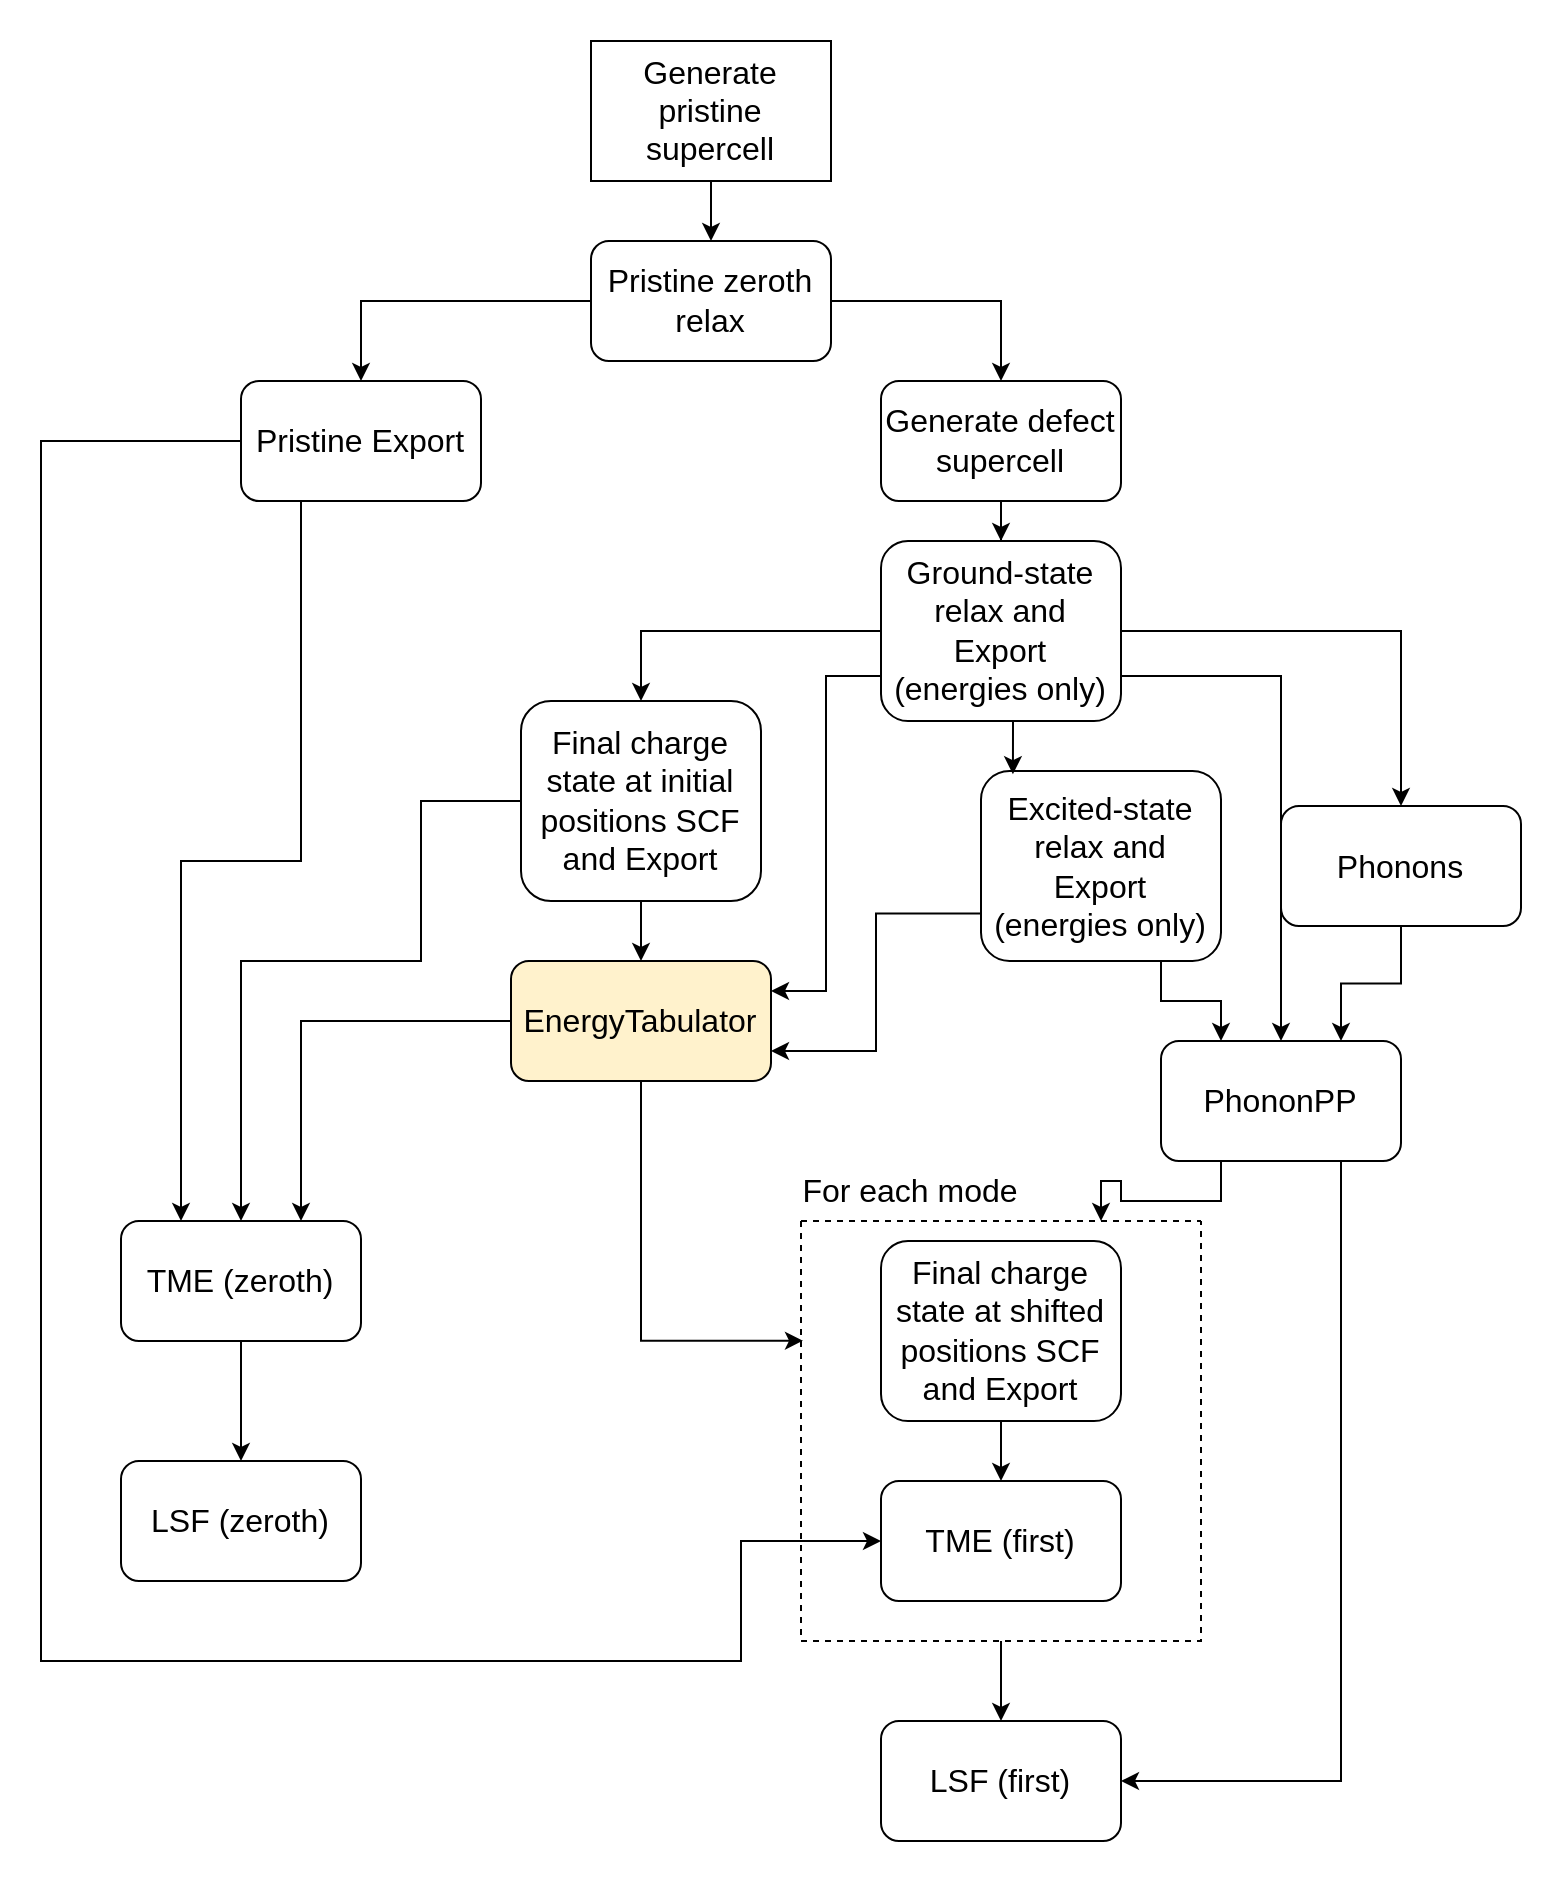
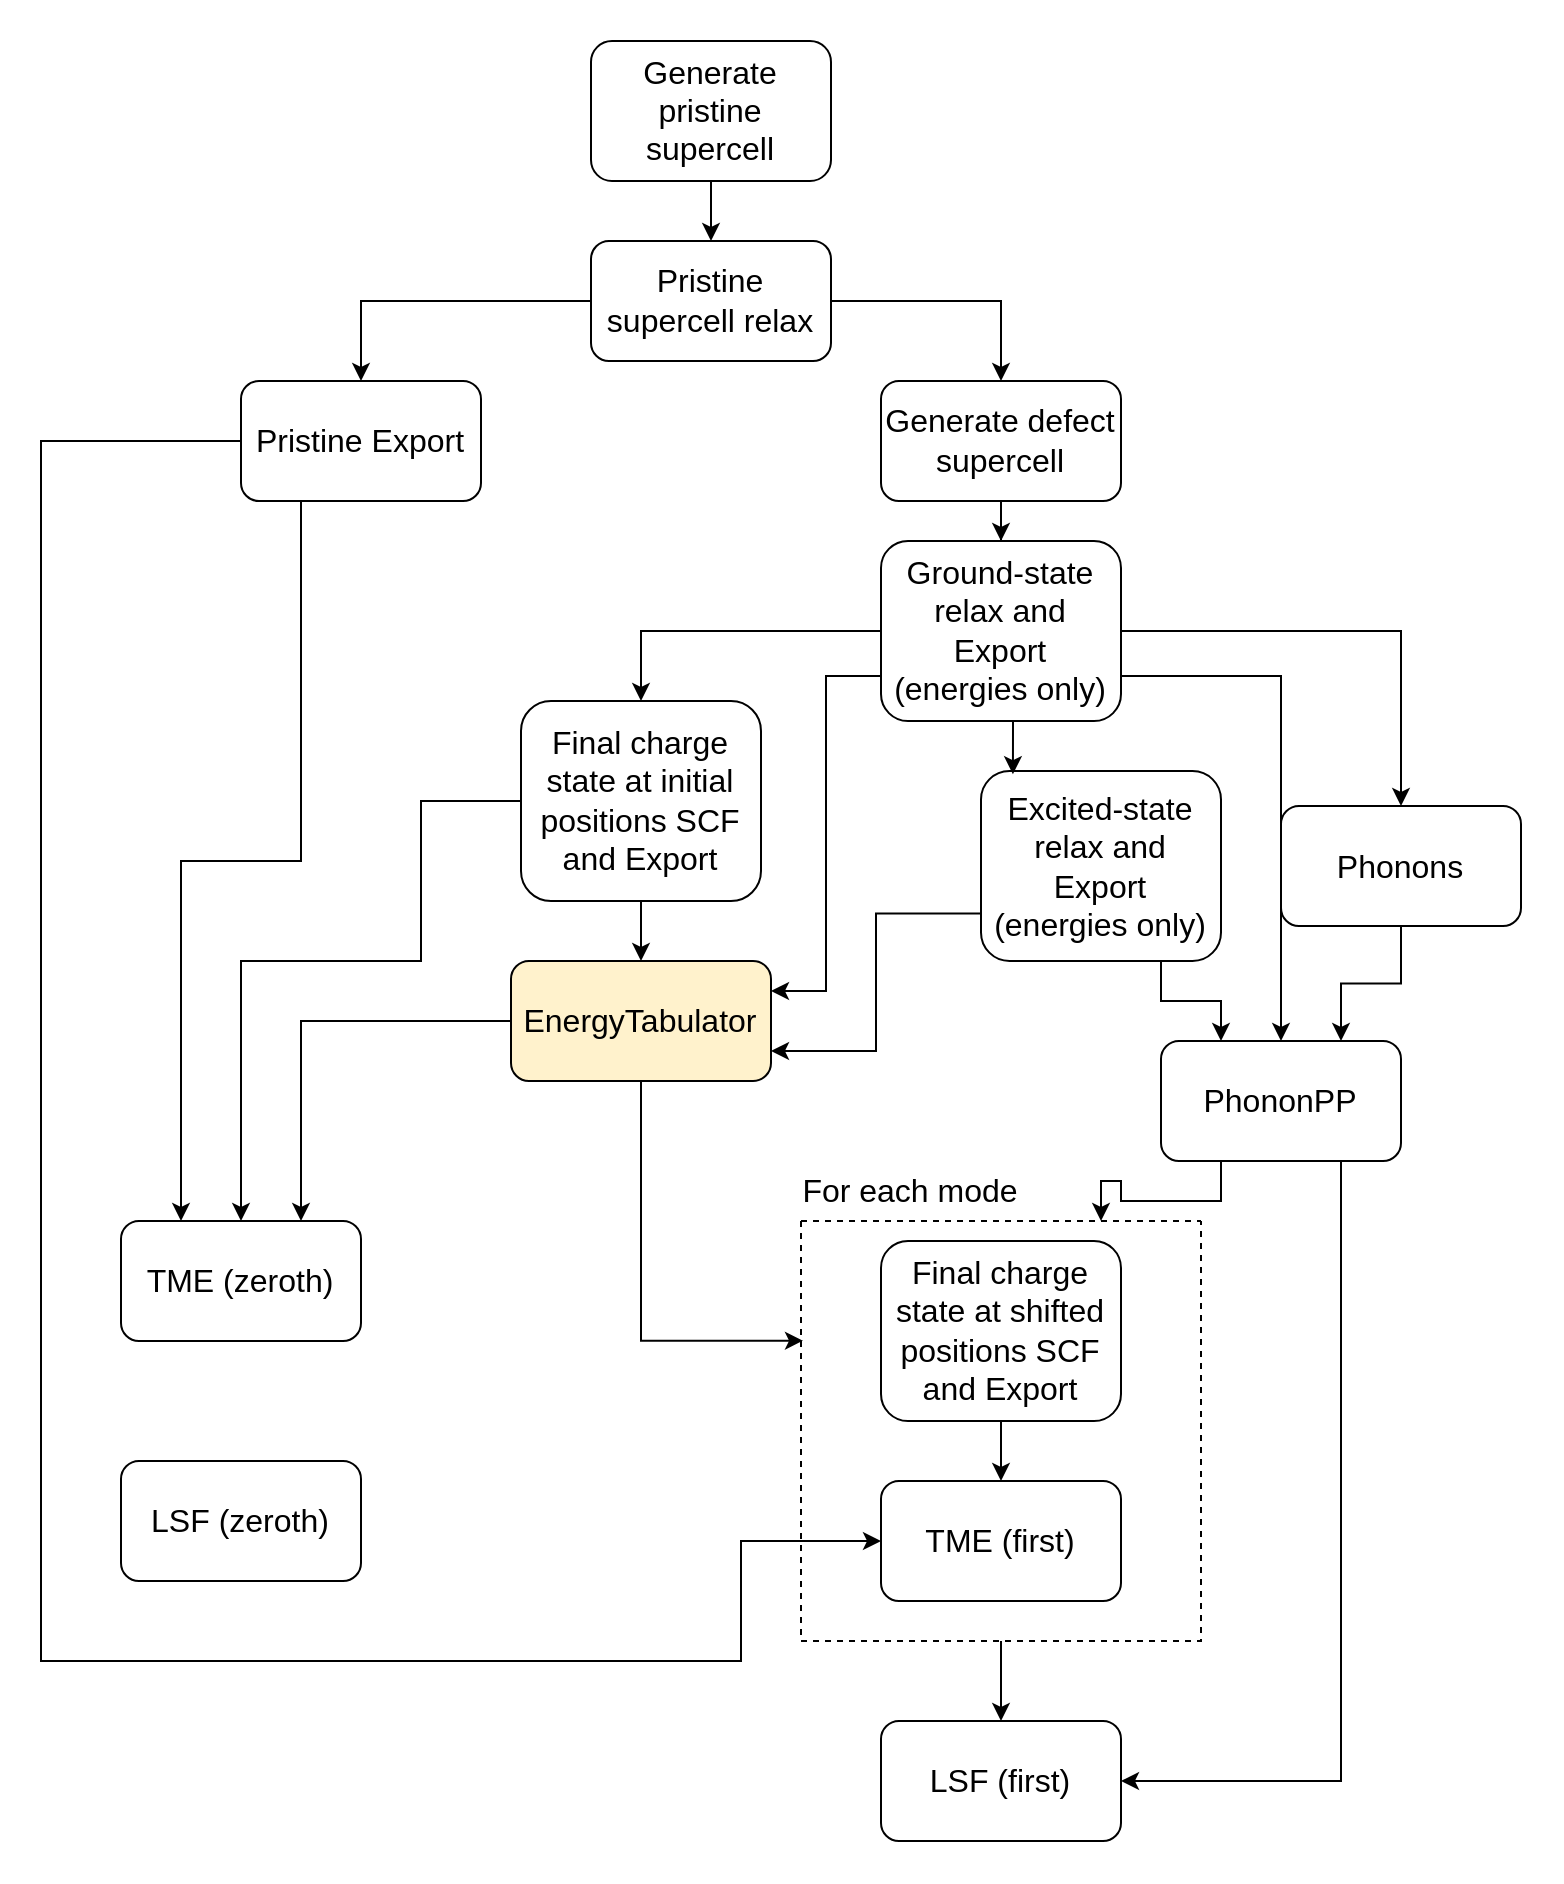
(711, 111) -> (711, 111)
(711, 301) -> (711, 301)
(241, 1394) -> none
